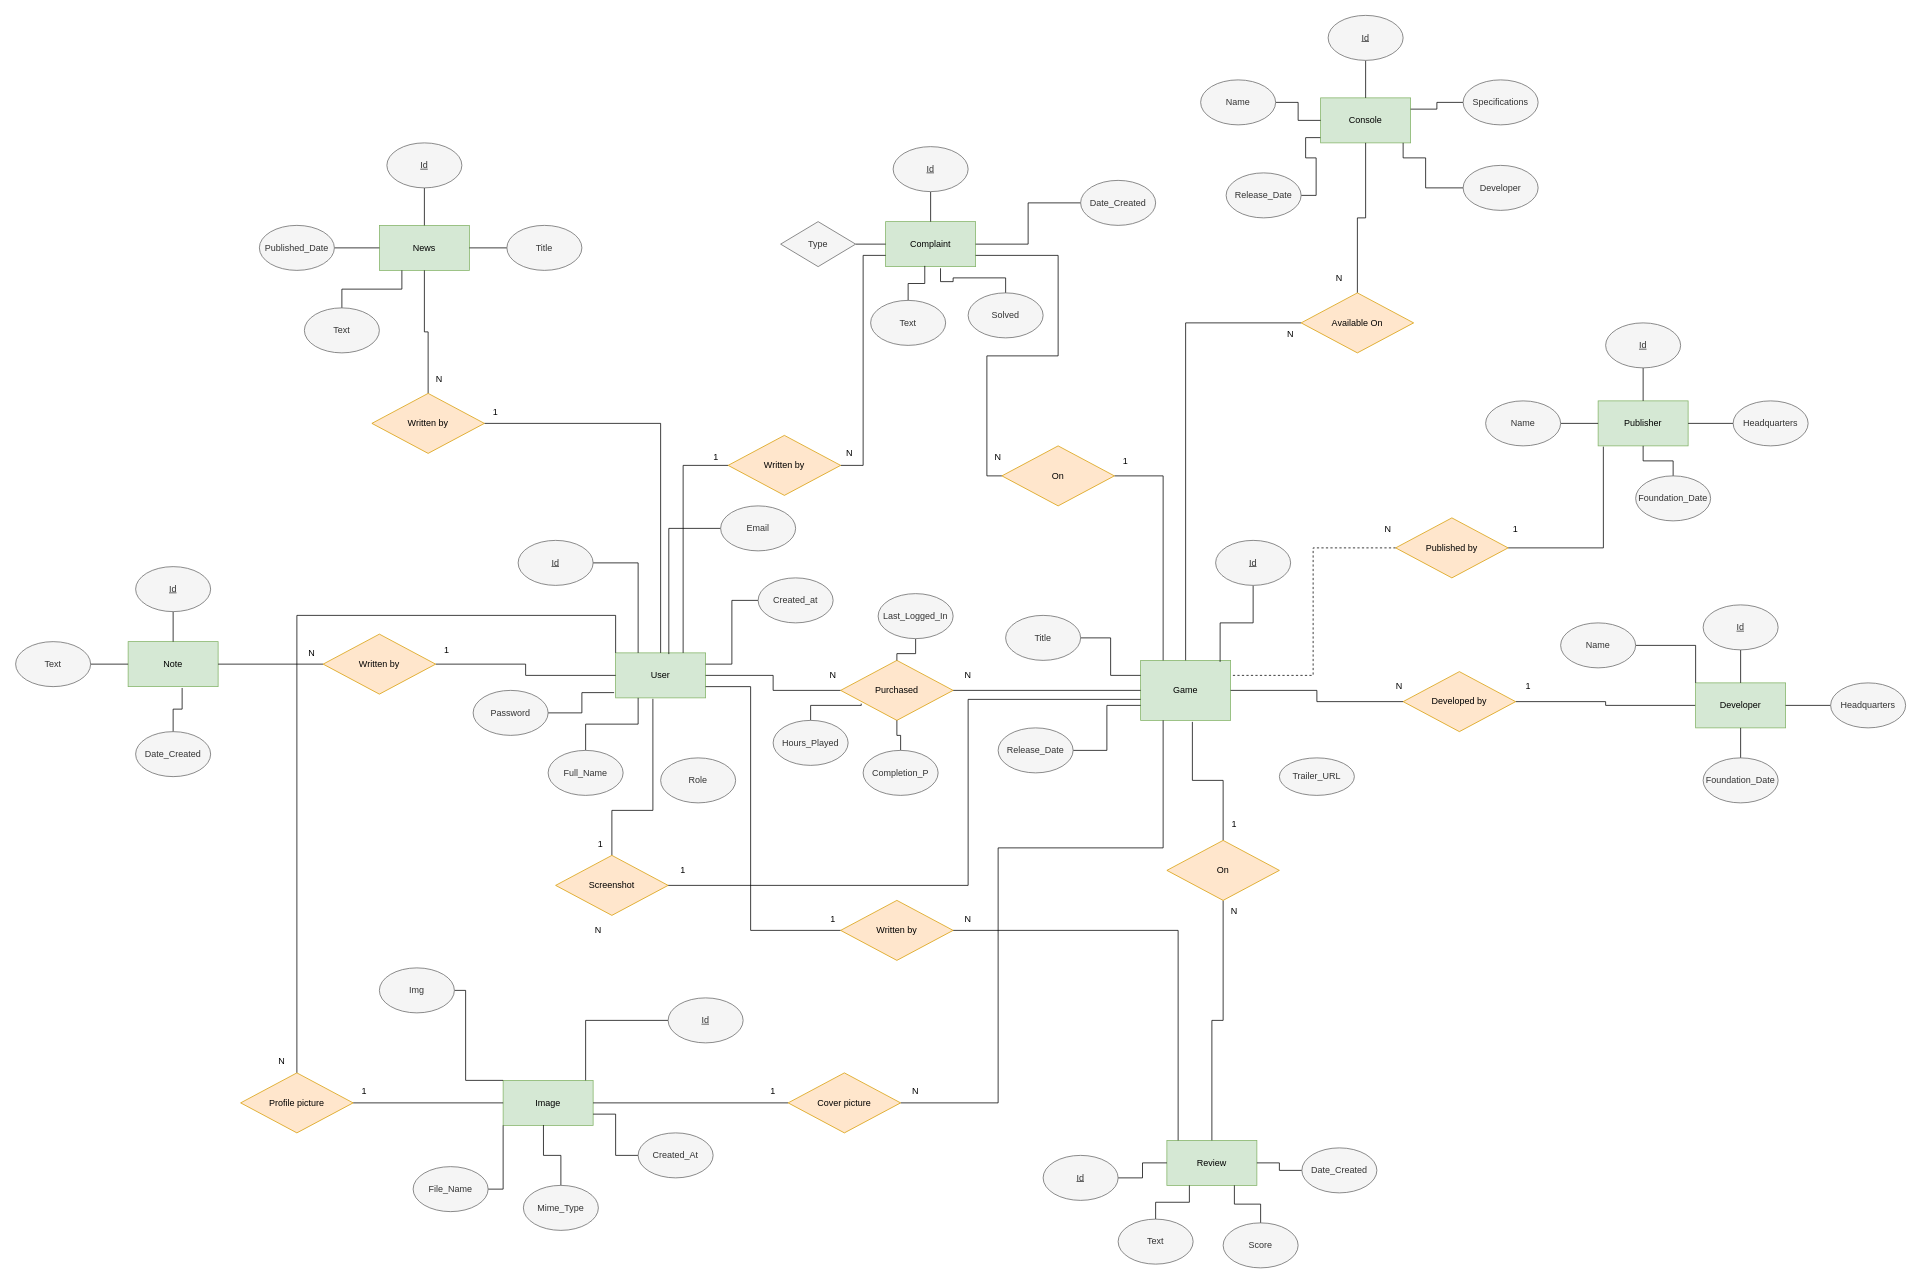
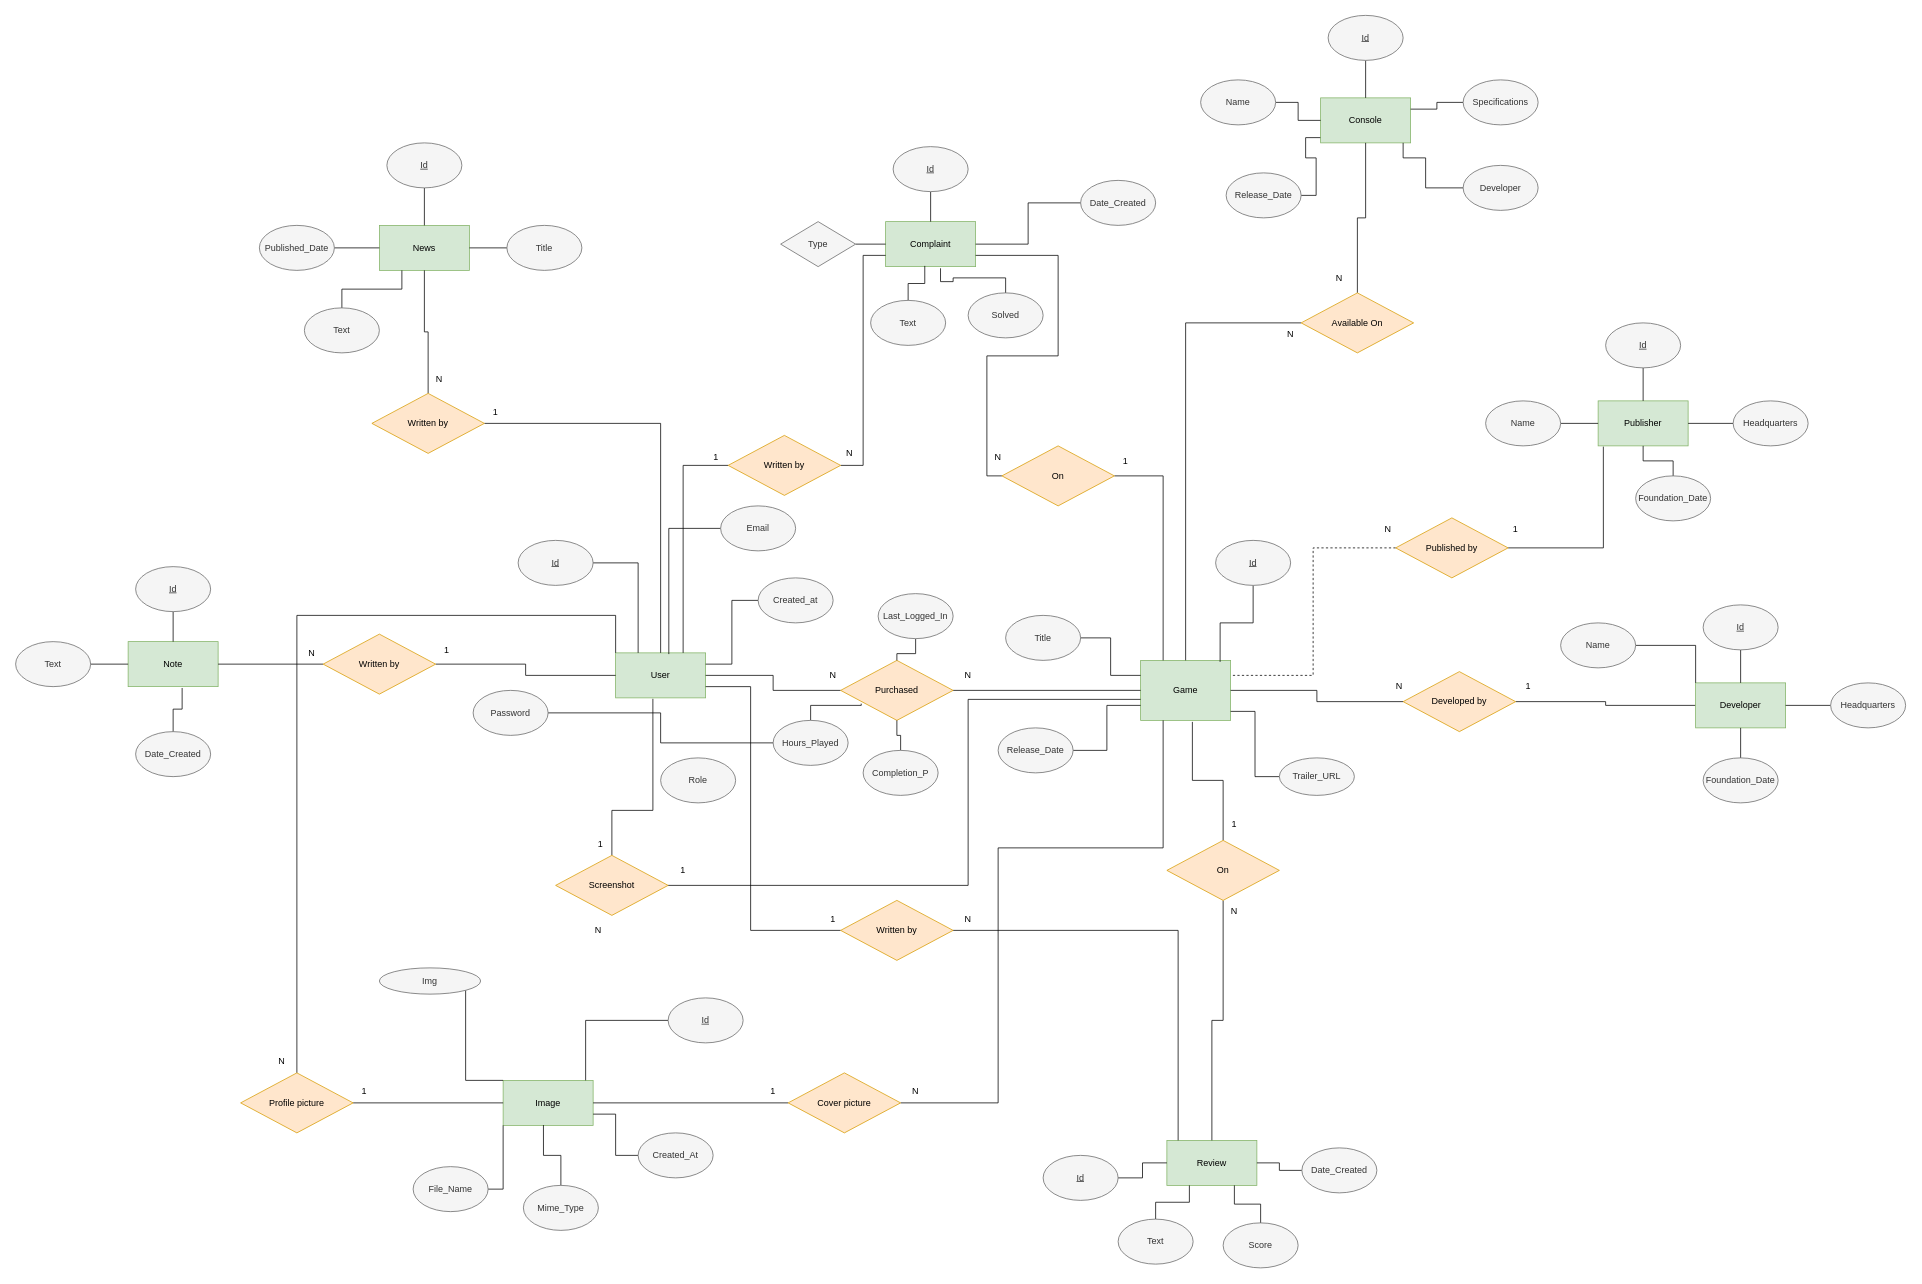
(586, 693) -> (660, 743)
(612, 724) -> none
none -> (1255, 745)
(585, 773) -> none
(417, 990) -> (430, 981)
